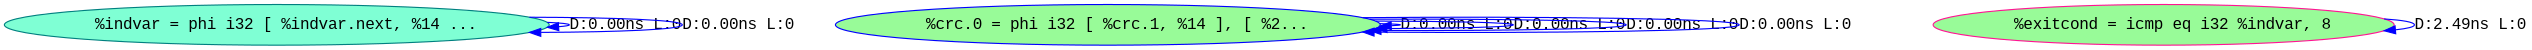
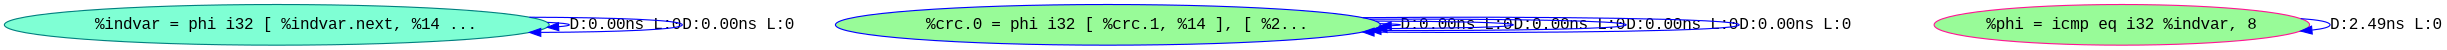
(2164, 25) -> (2122, 25)
